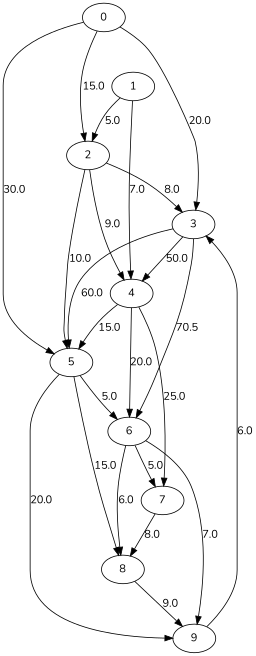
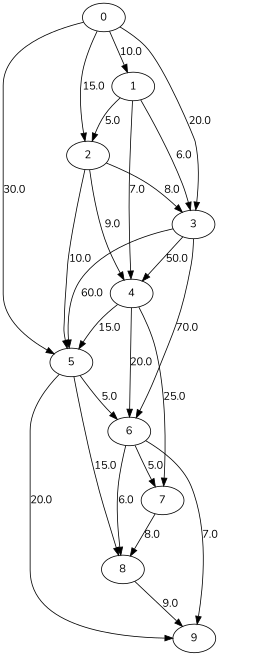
none -> (117, 48)
(187, 328) -> (187, 328)
(237, 435) -> (167, 150)
